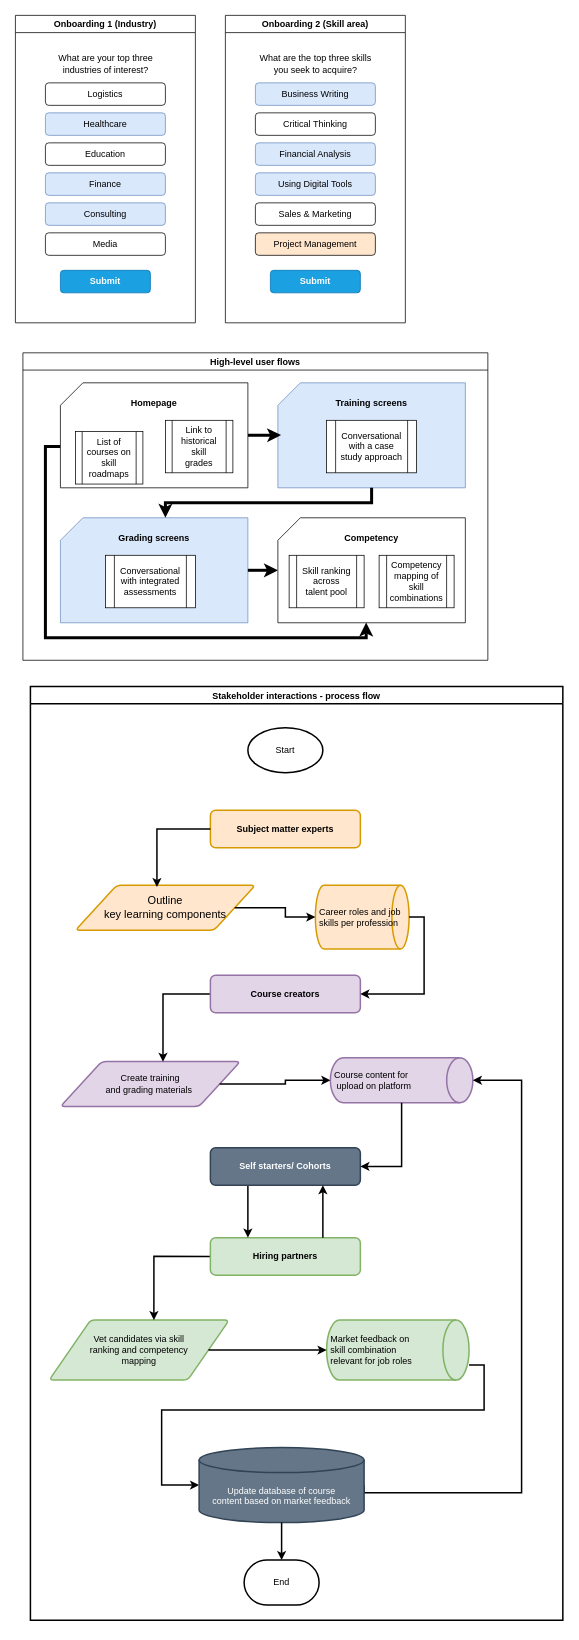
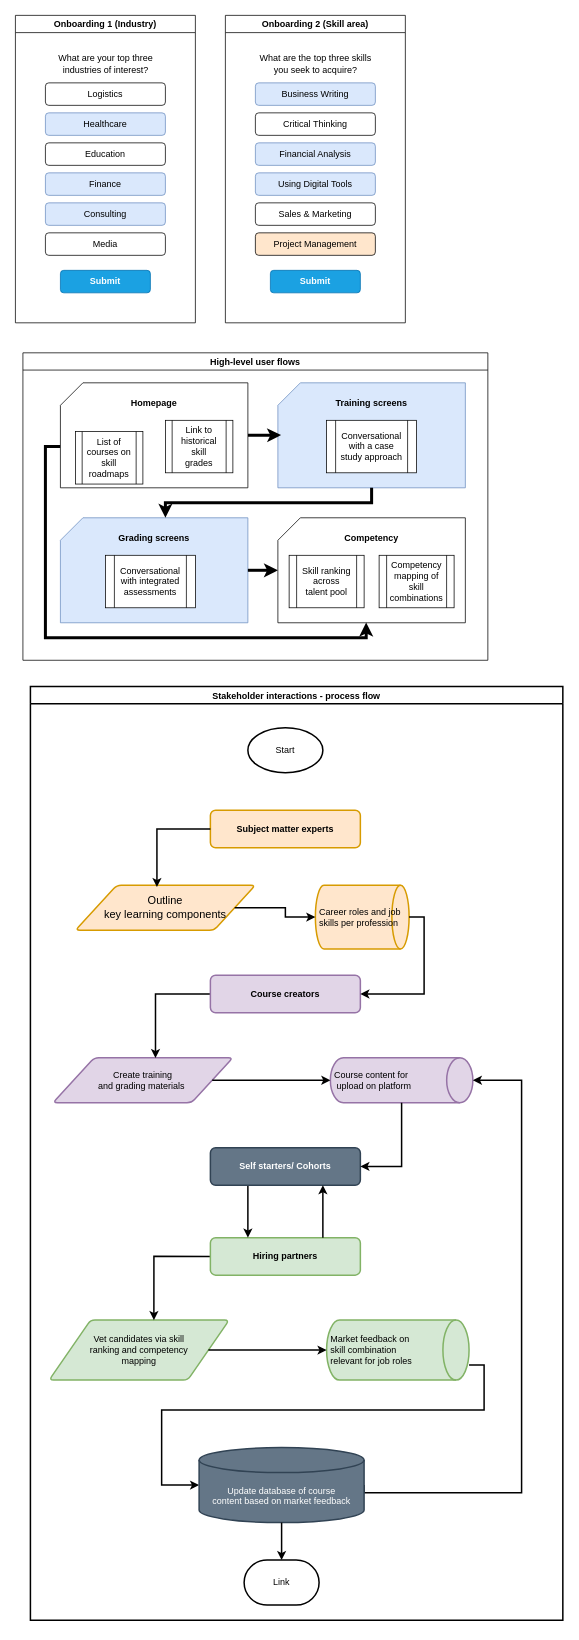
(150, 1084) -> (143, 1080)
(282, 1583) -> (282, 1583)
